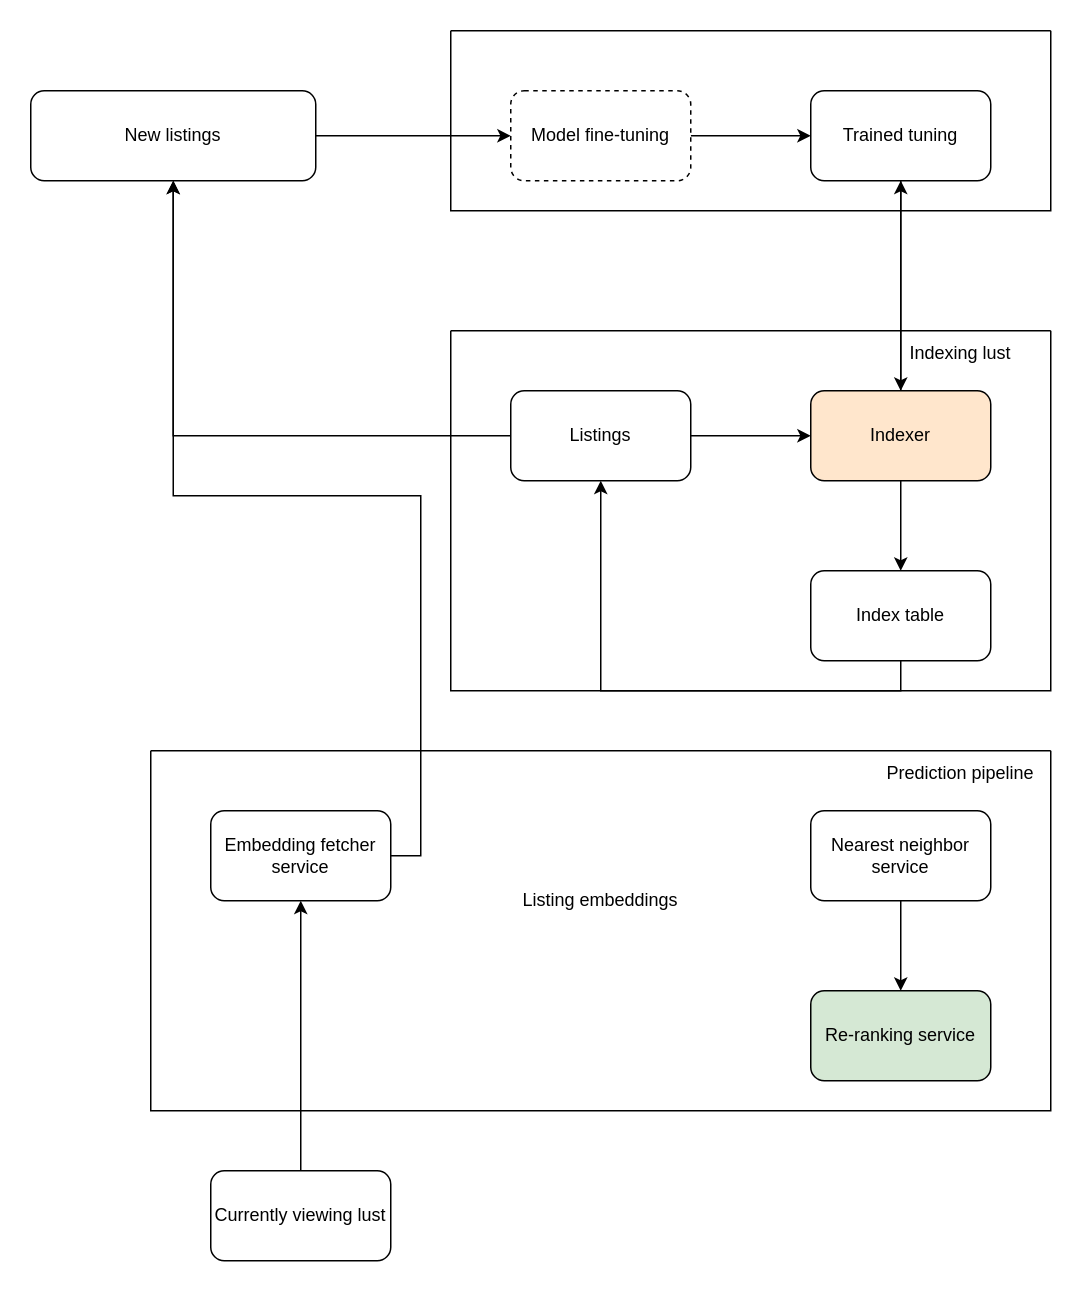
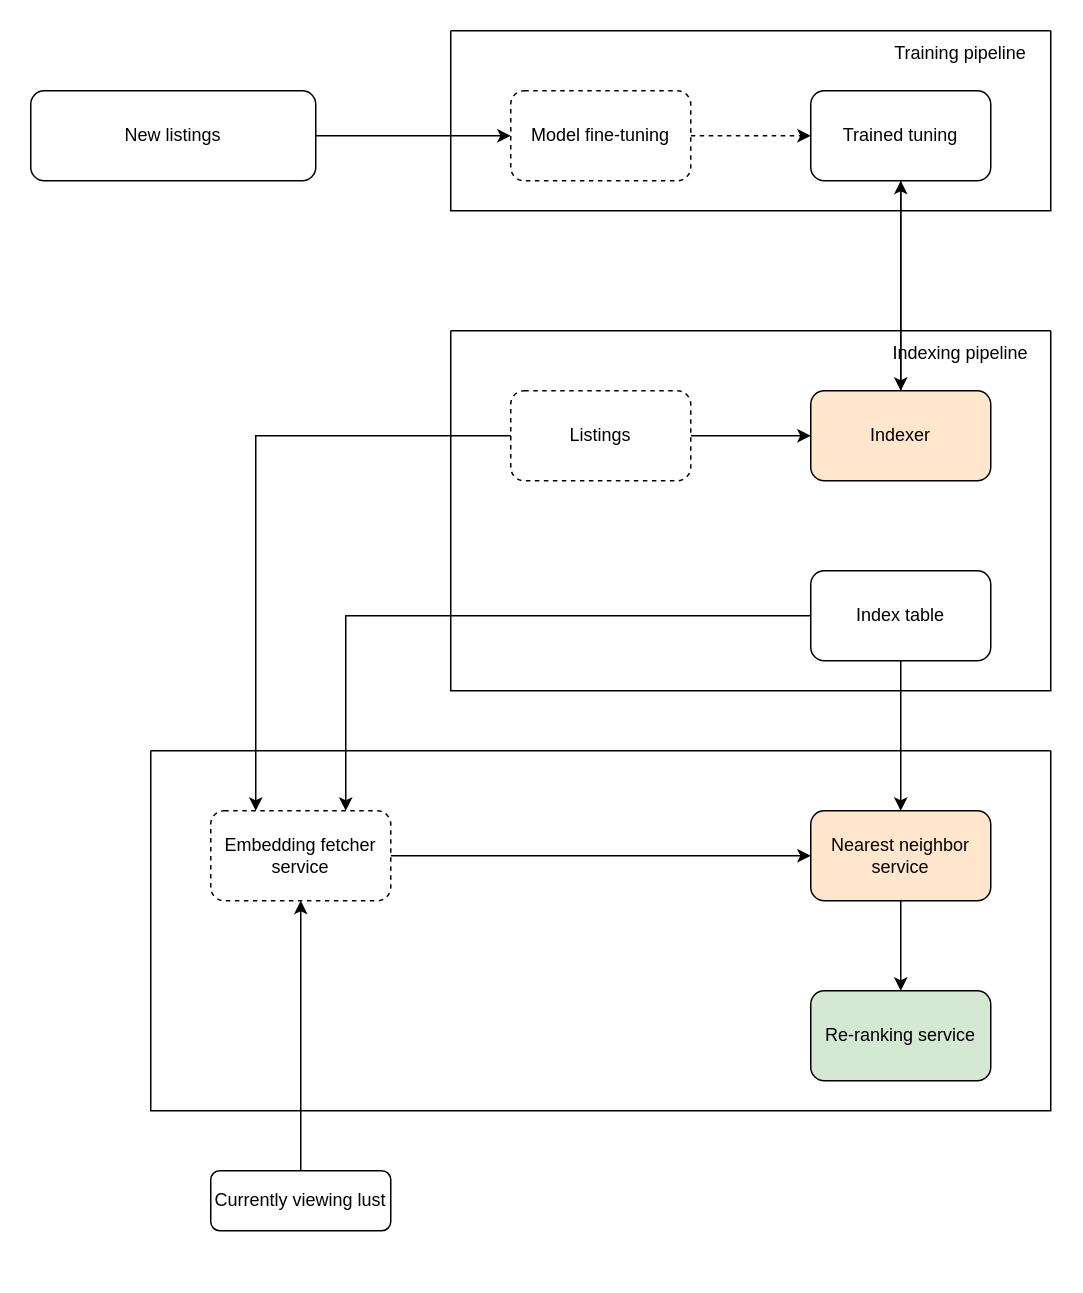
none -> (961, 53)
(746, 136) -> (746, 136)
(961, 353) -> (961, 353)
(217, 436) -> (256, 617)
(601, 436) -> (601, 436)
(901, 521) -> none
(421, 525) -> (609, 856)
(601, 590) -> (901, 747)
none -> (486, 616)
(961, 773) -> none
(301, 856) -> (301, 856)
(901, 856) -> (901, 856)
(601, 901) -> none
(301, 1216) -> (301, 1201)
